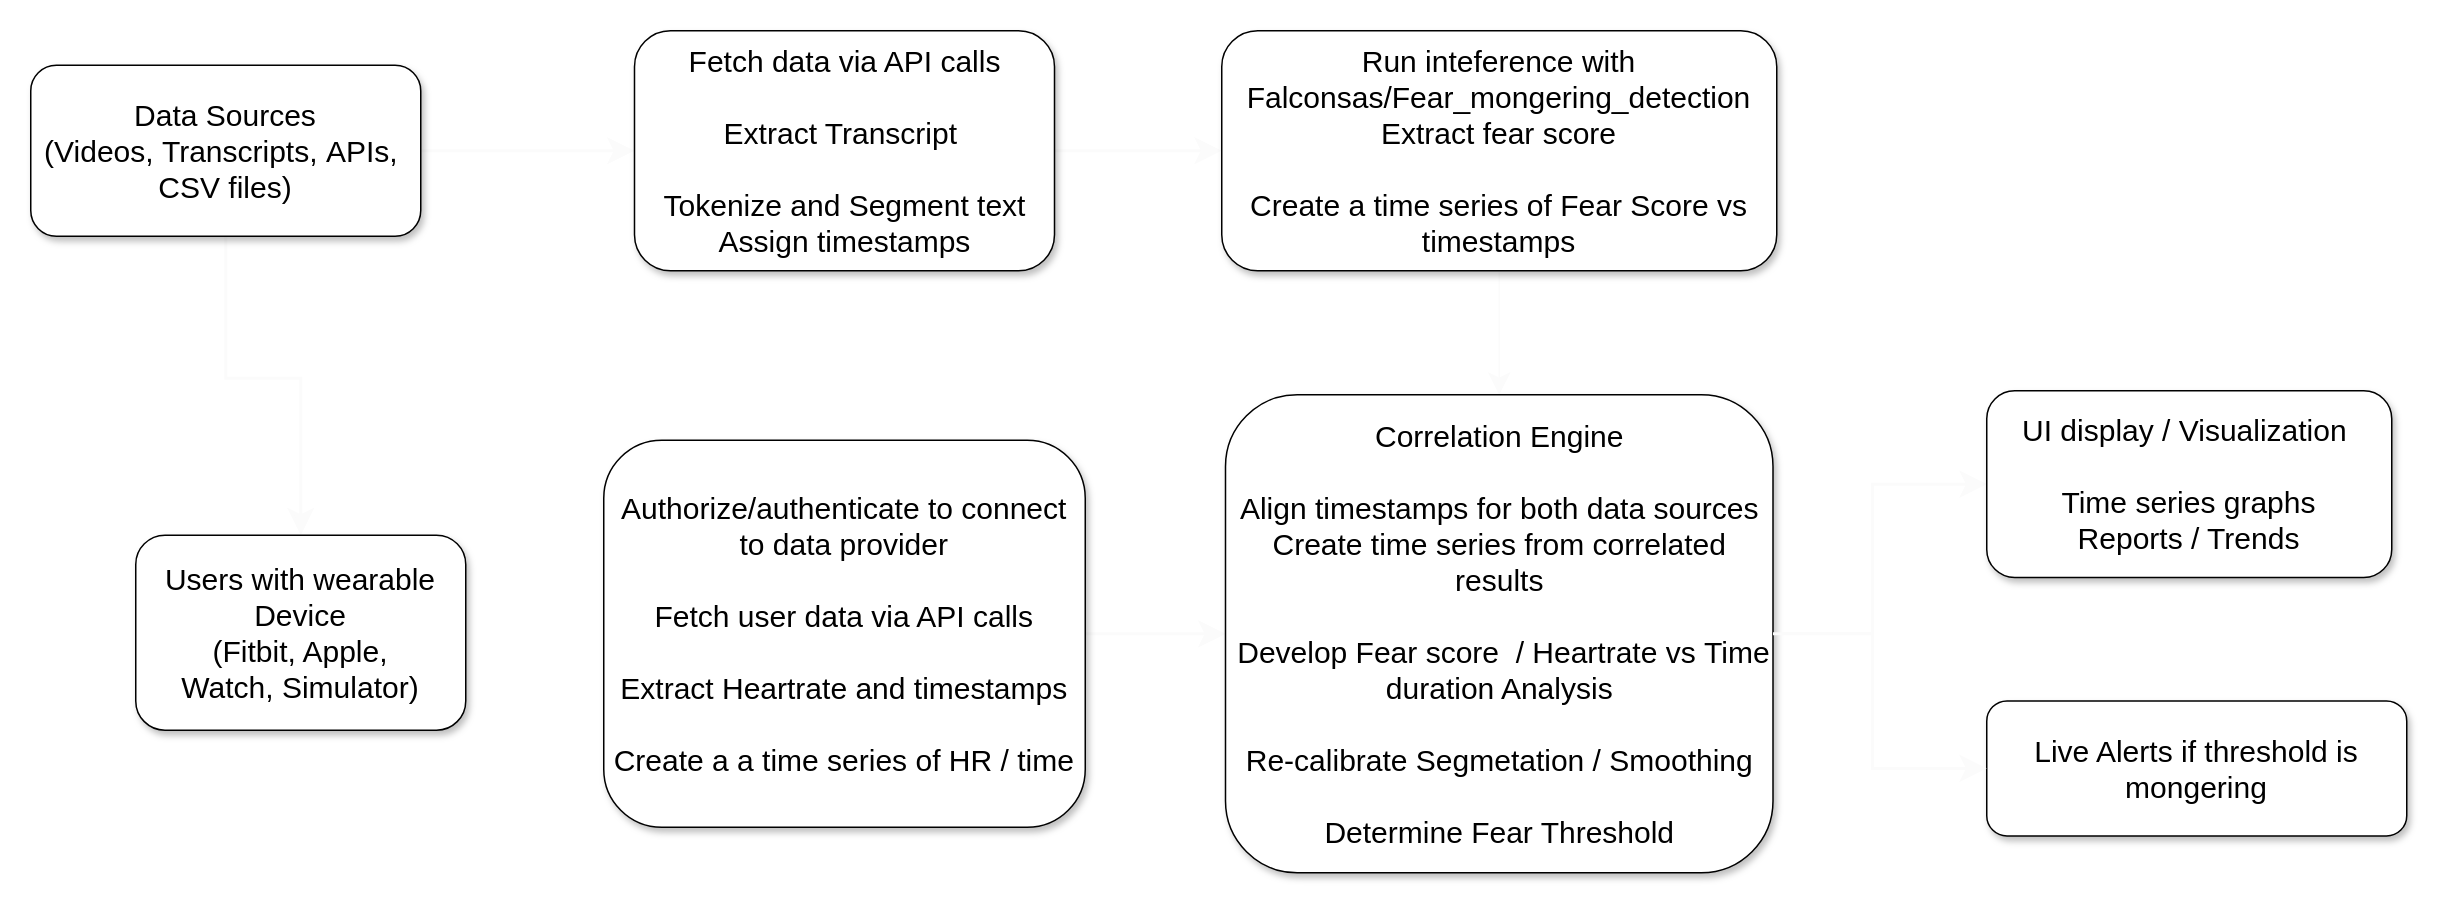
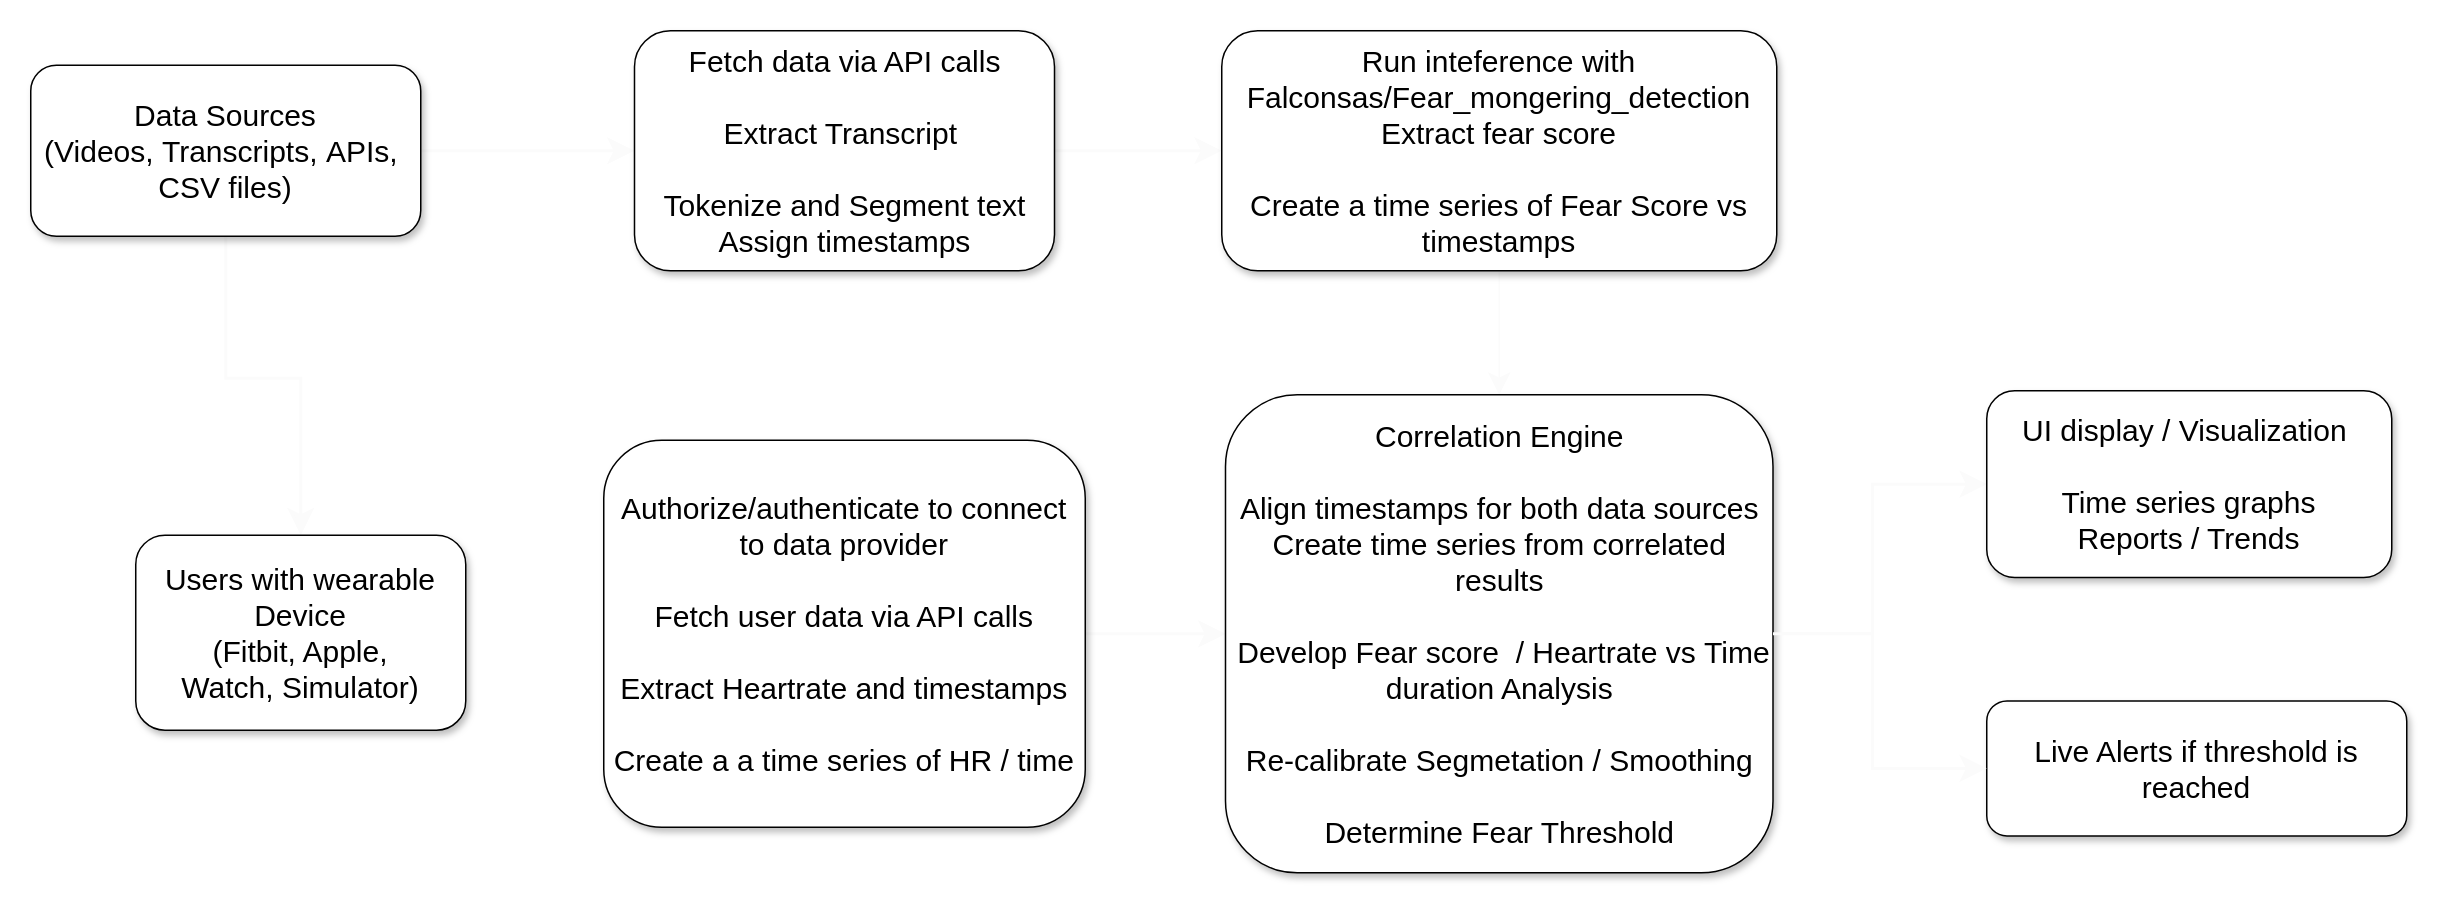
(2197, 769) -> (2197, 769)
